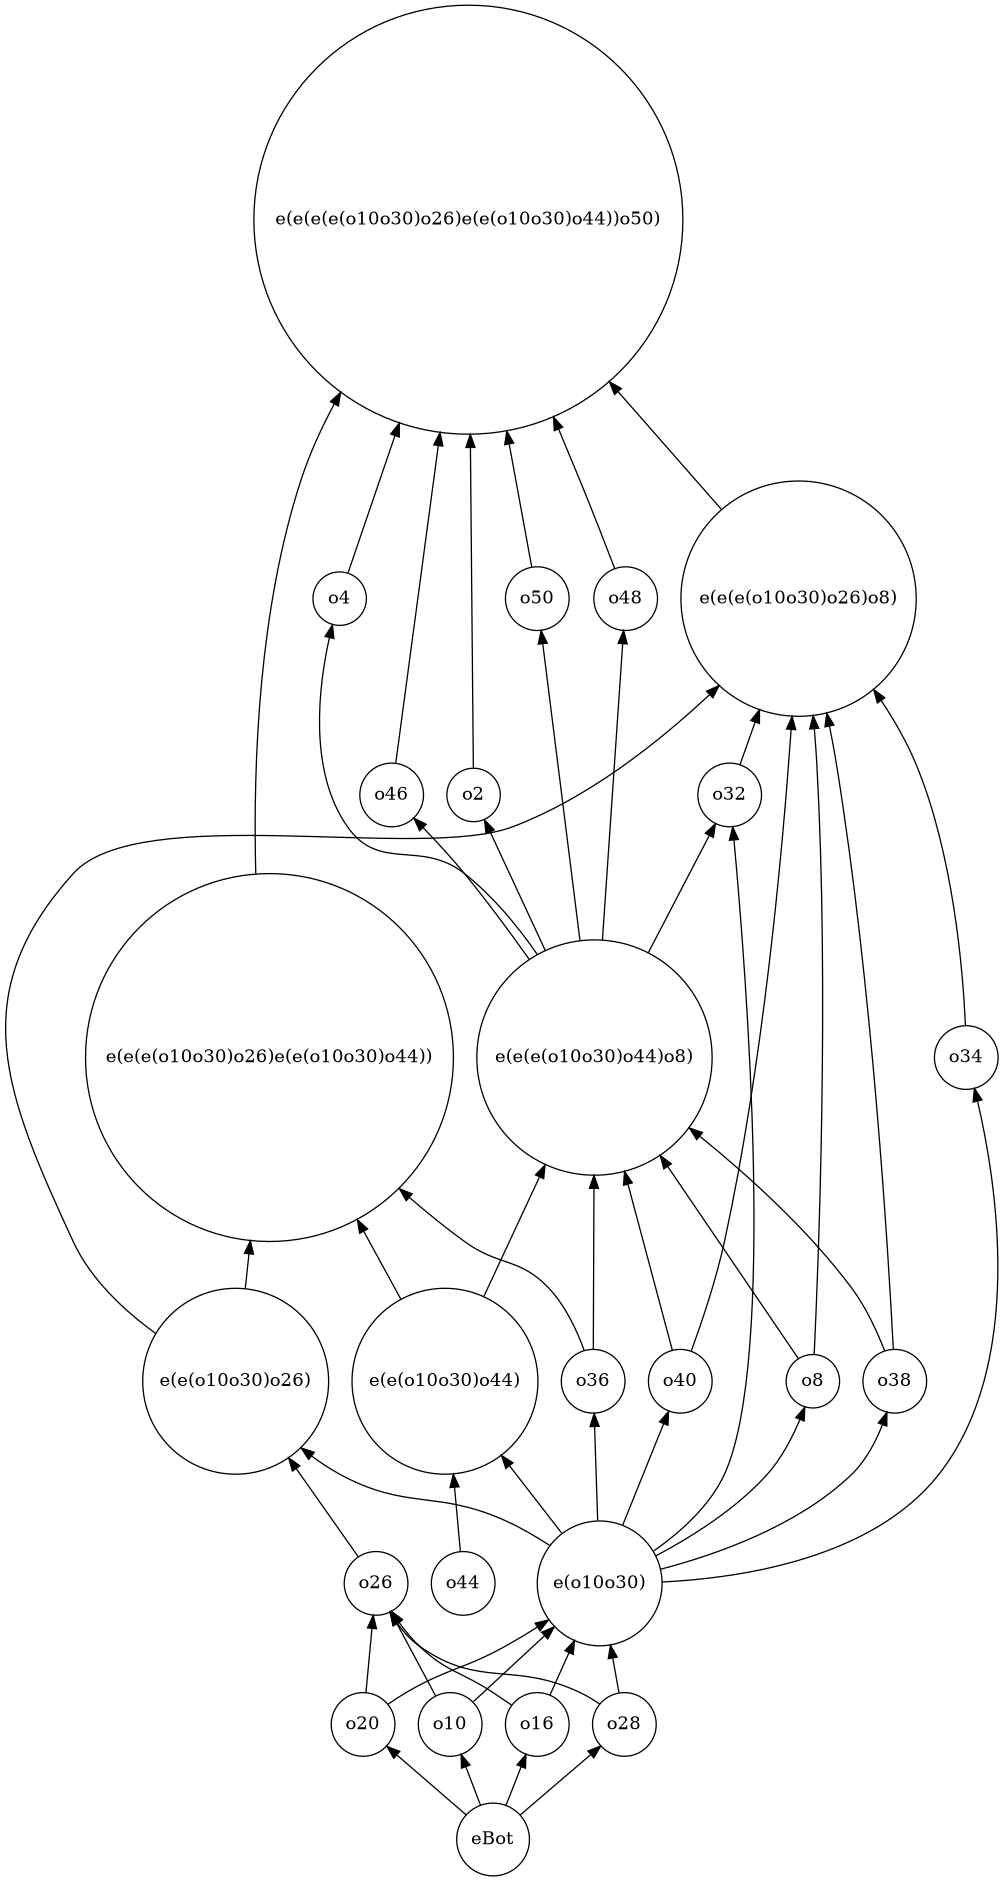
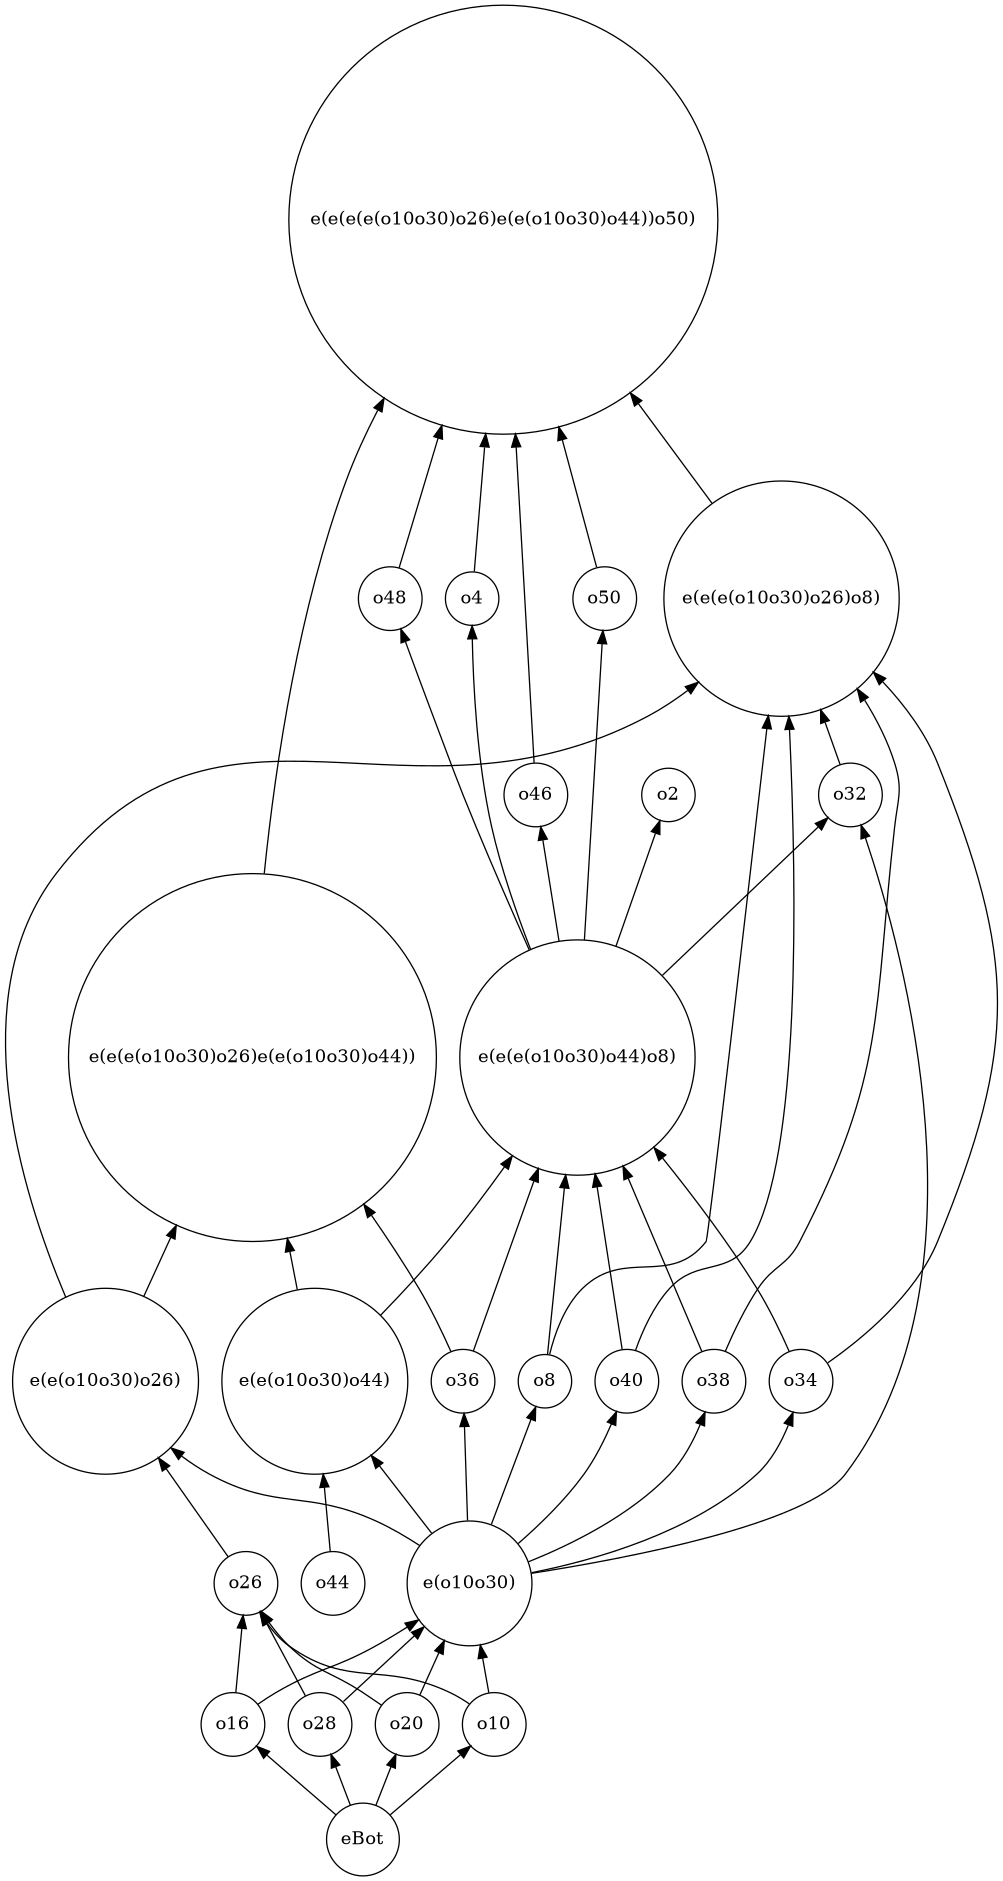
(472, 608) -> none
none -> (729, 1246)
